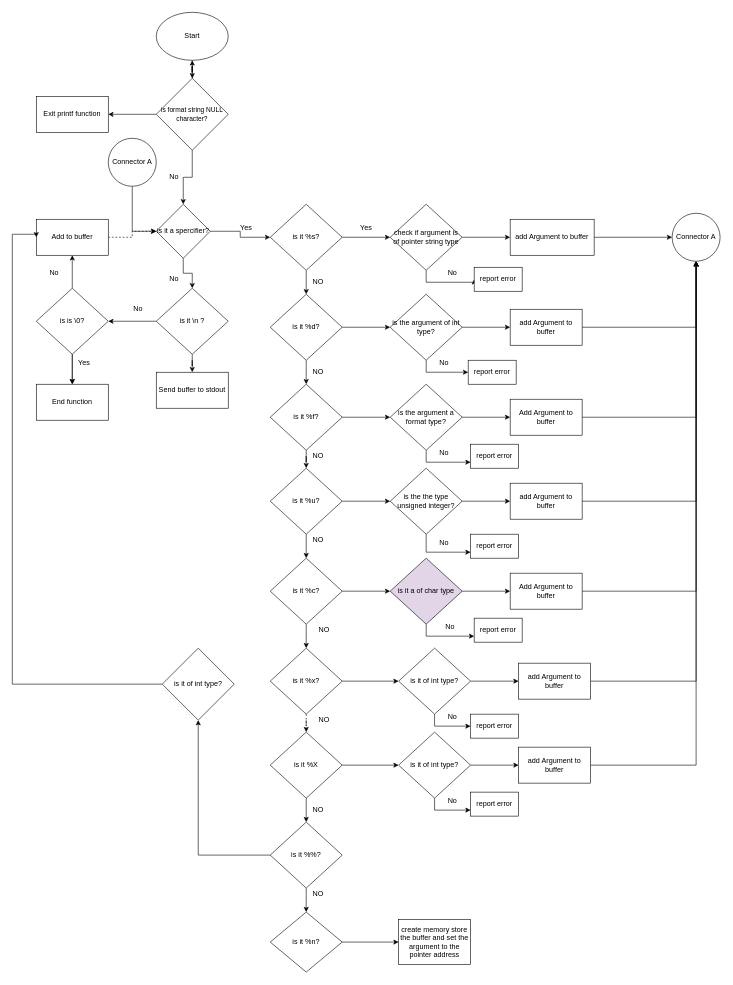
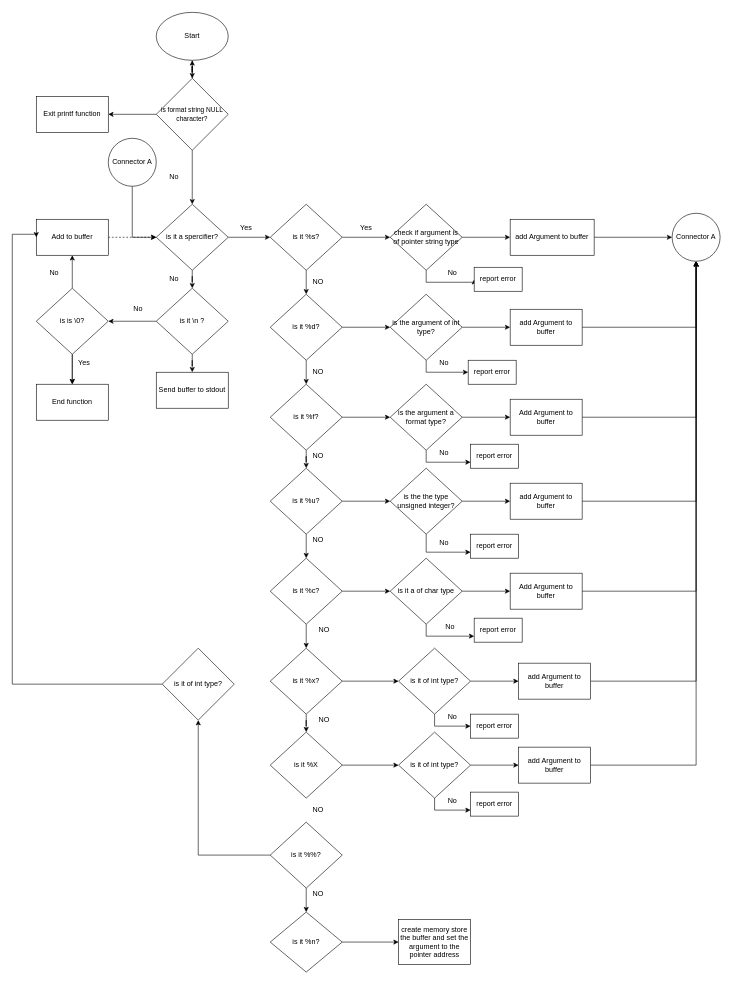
(183, 231) -> (192, 237)
(426, 591) -> (426, 591)
(306, 725) -> (306, 725)
(306, 816) -> none
